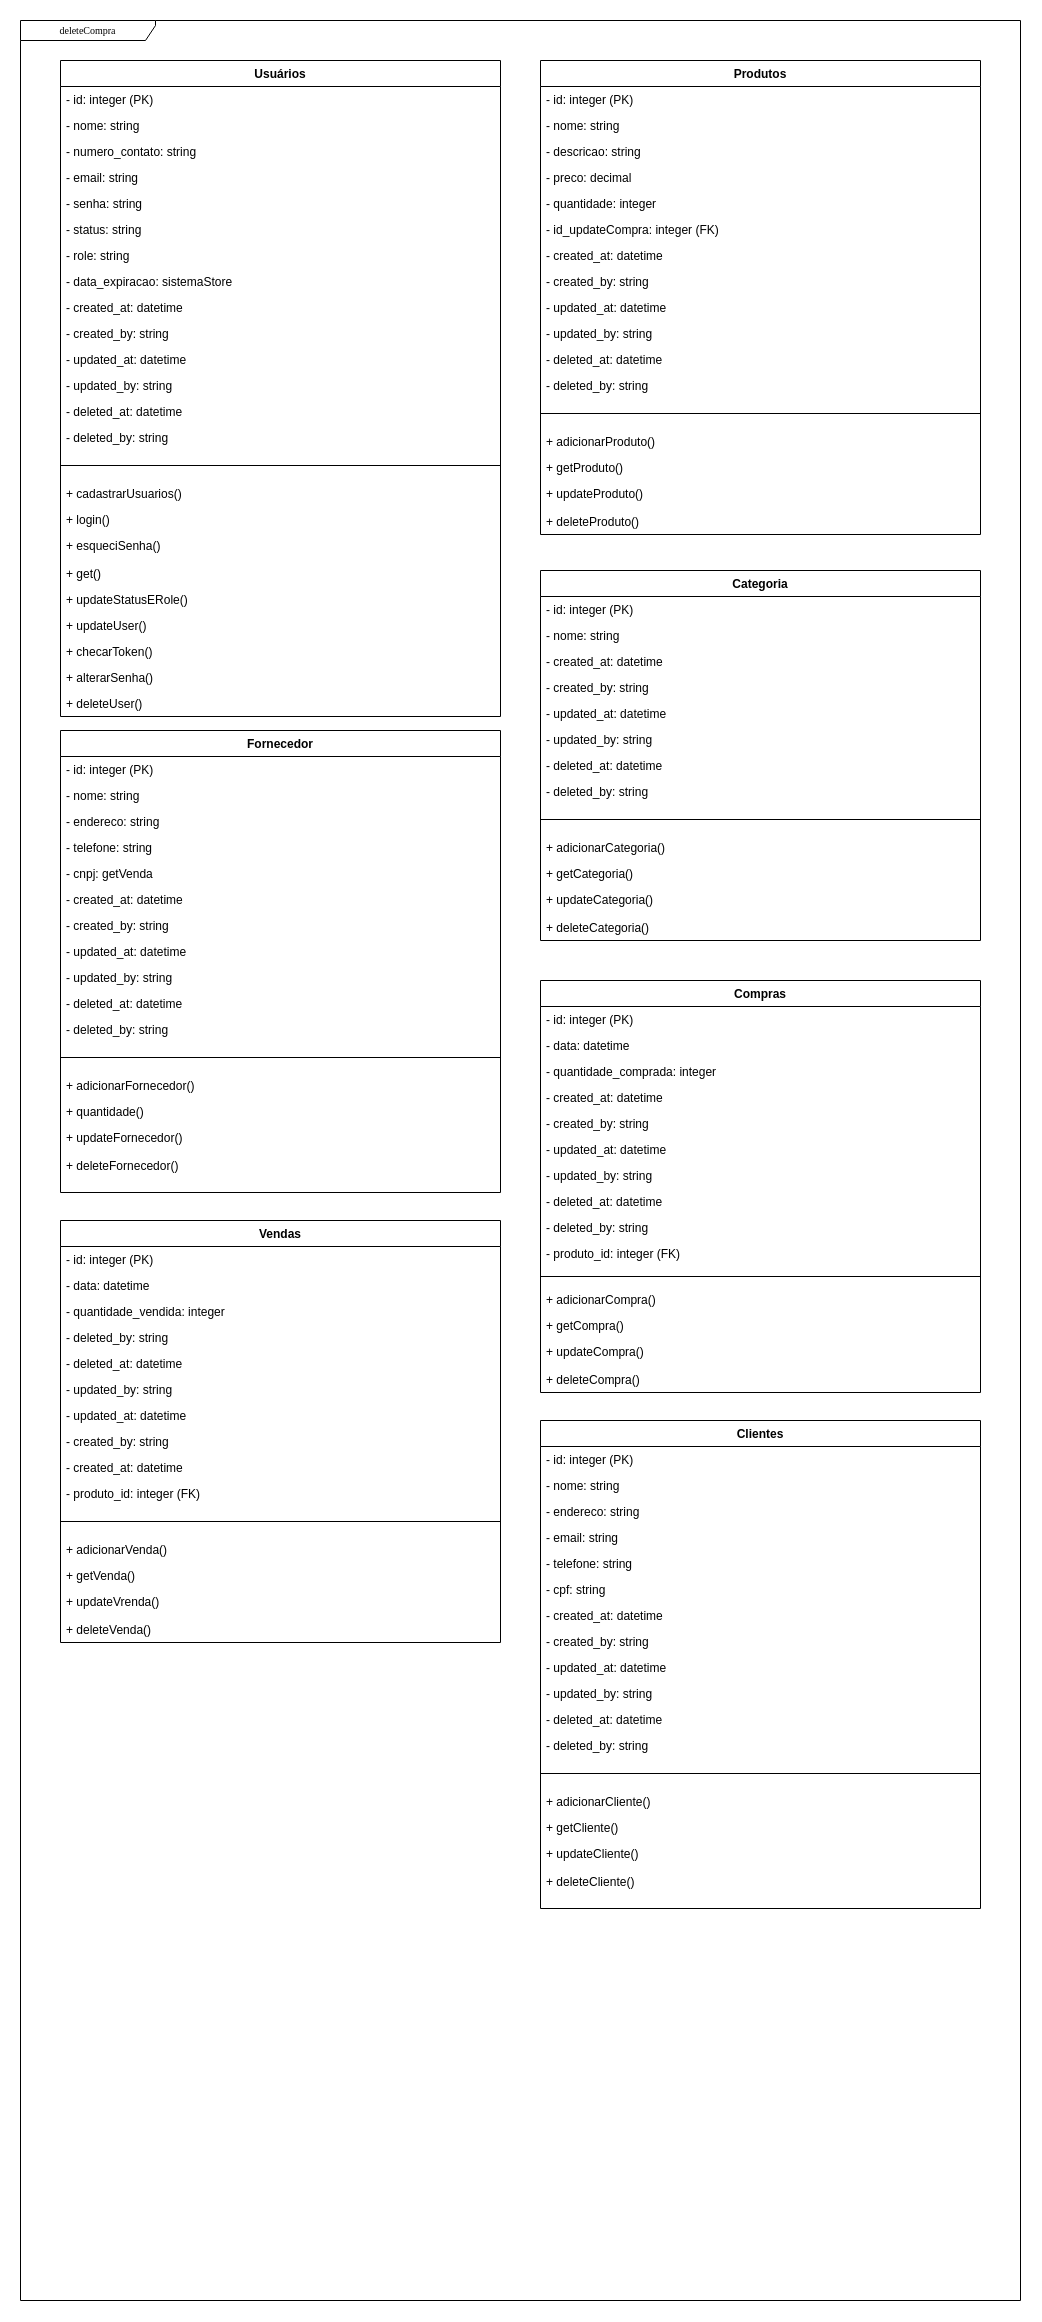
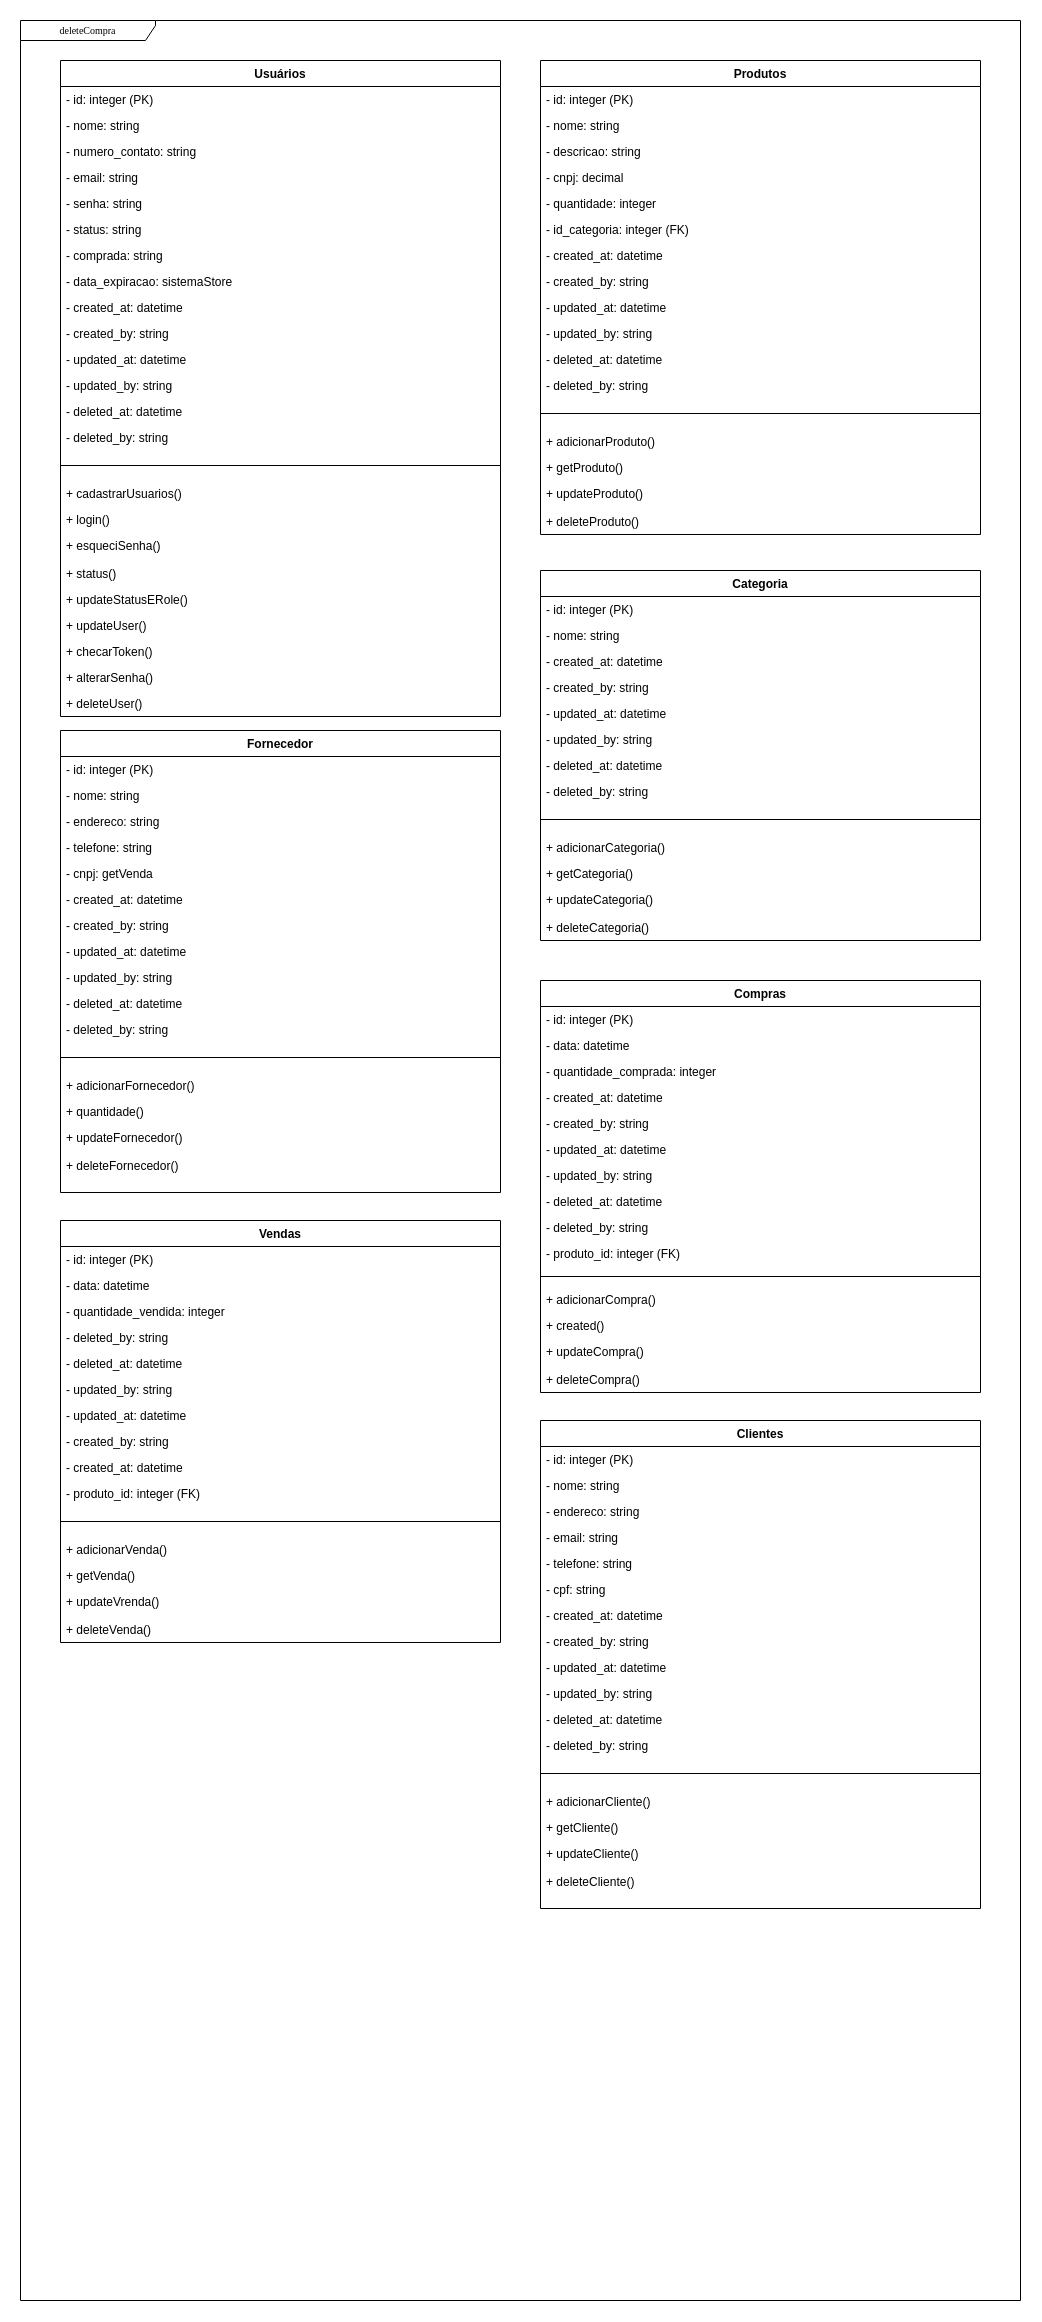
(592, 179) -> (589, 179)
(641, 231) -> (630, 231)
(106, 257) -> (121, 257)
(90, 575) -> (100, 575)
(589, 1327) -> (582, 1327)
